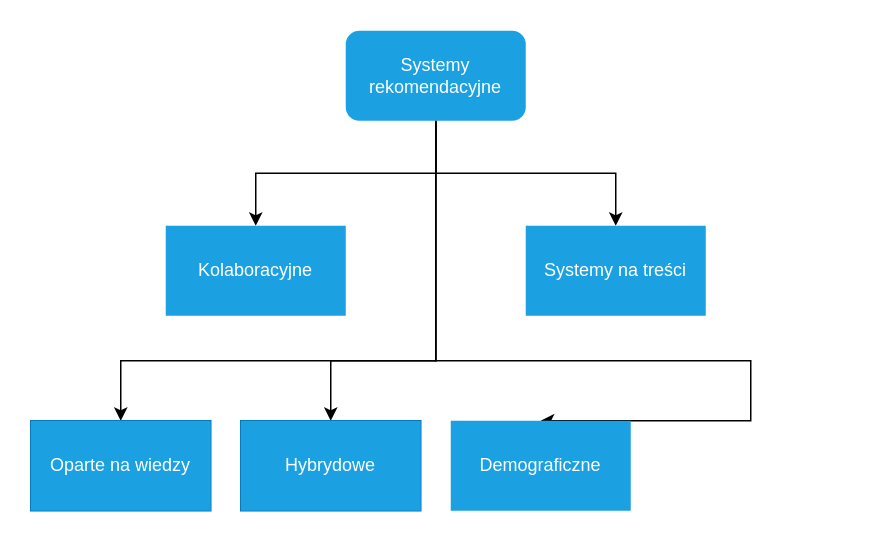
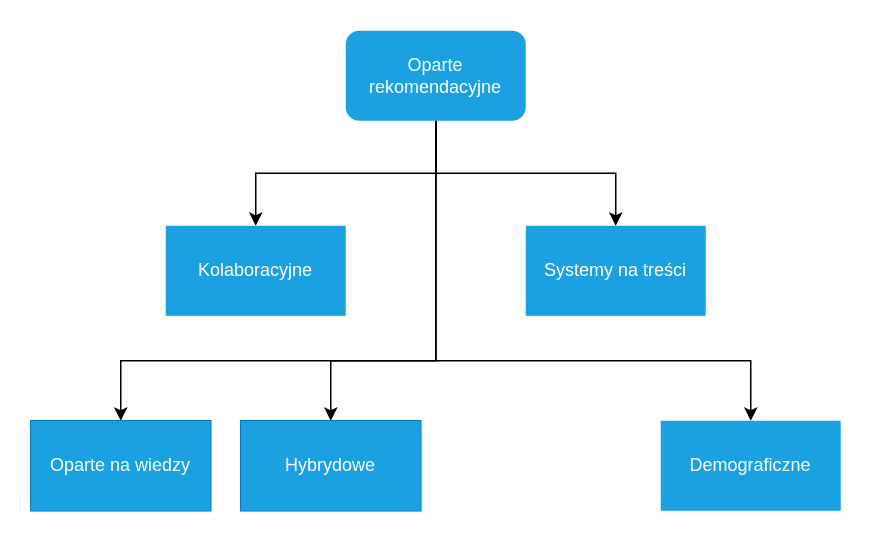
(436, 76) -> (436, 76)
(541, 466) -> (751, 466)
